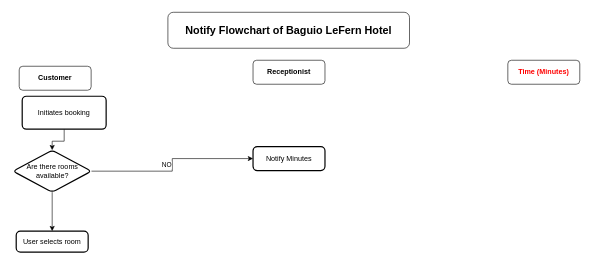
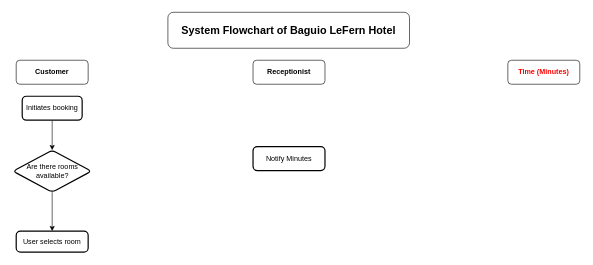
(289, 30) -> (289, 30)
(55, 78) -> (52, 72)
(64, 113) -> (52, 108)
(207, 159) -> none
